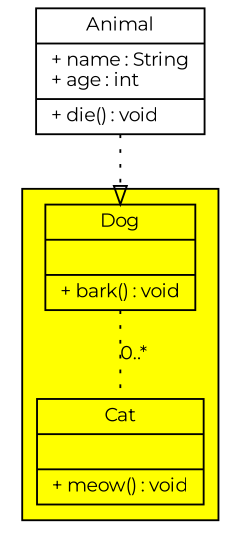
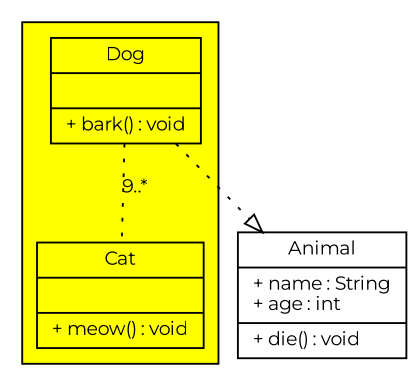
(120, 160) -> (207, 176)
(134, 355) -> (135, 188)
